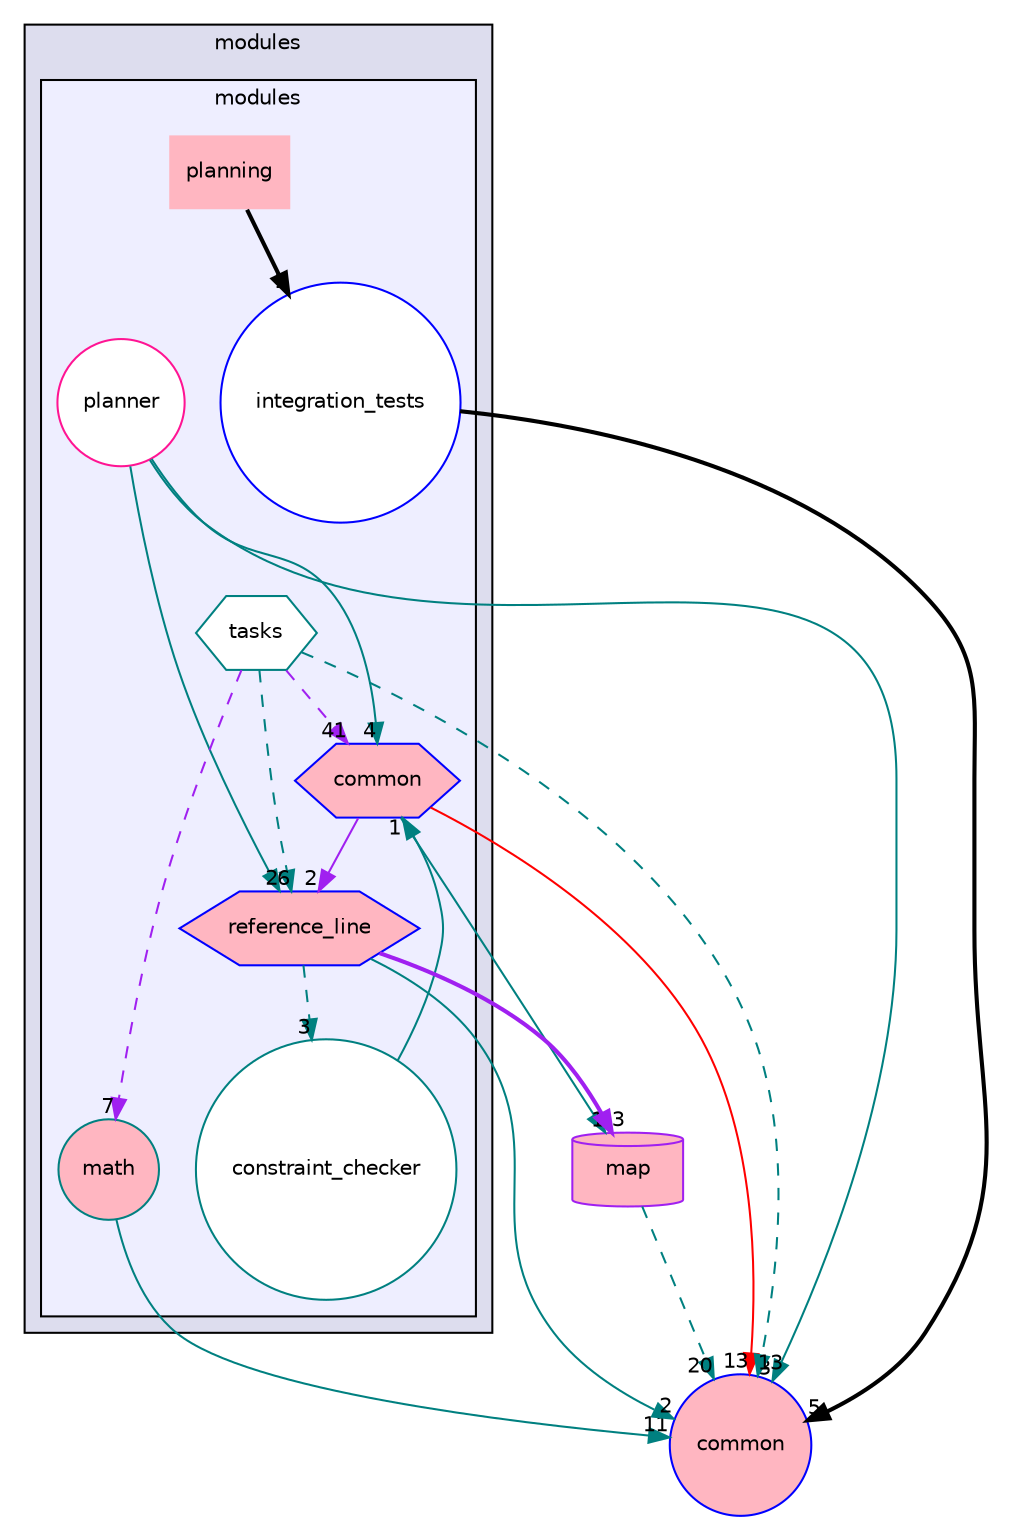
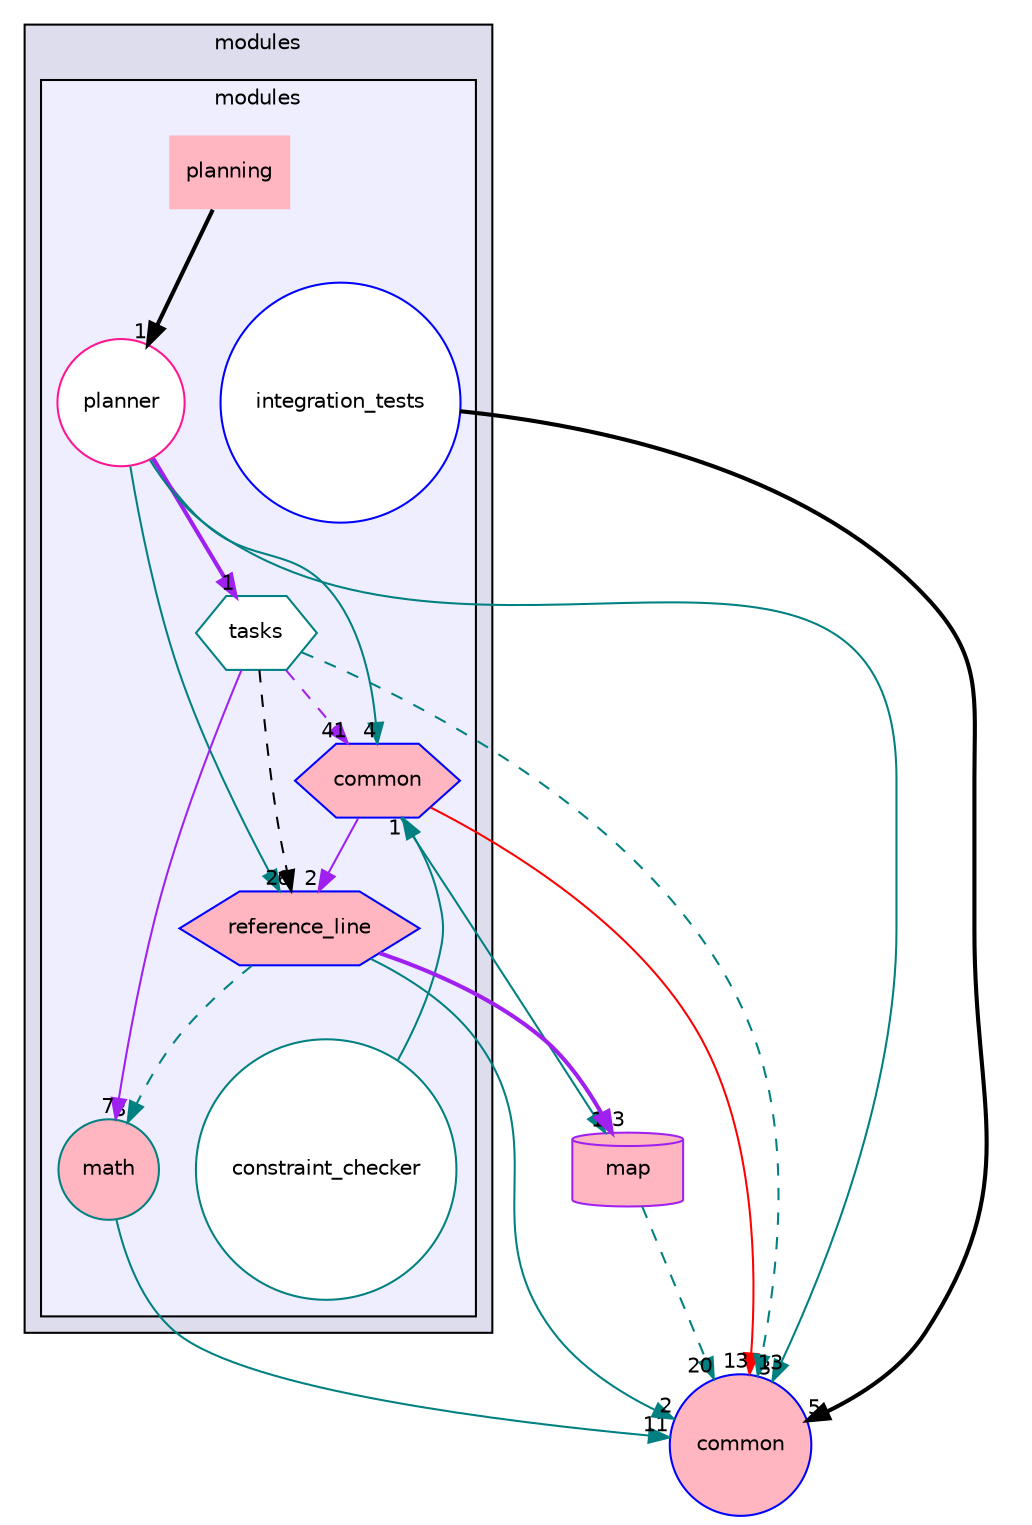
(263, 243) -> (185, 268)
none -> (200, 536)
(270, 771) -> (270, 771)
(165, 880) -> (165, 880)
(306, 992) -> (186, 1028)
